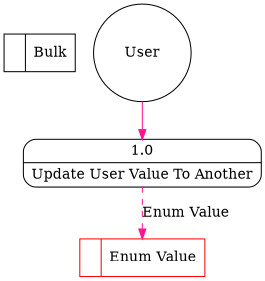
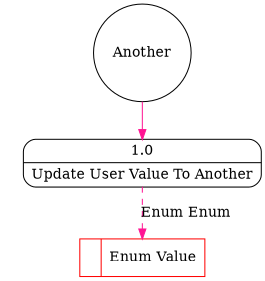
(40, 53) -> none
(142, 53) -> (142, 53)
(186, 213) -> (186, 213)
